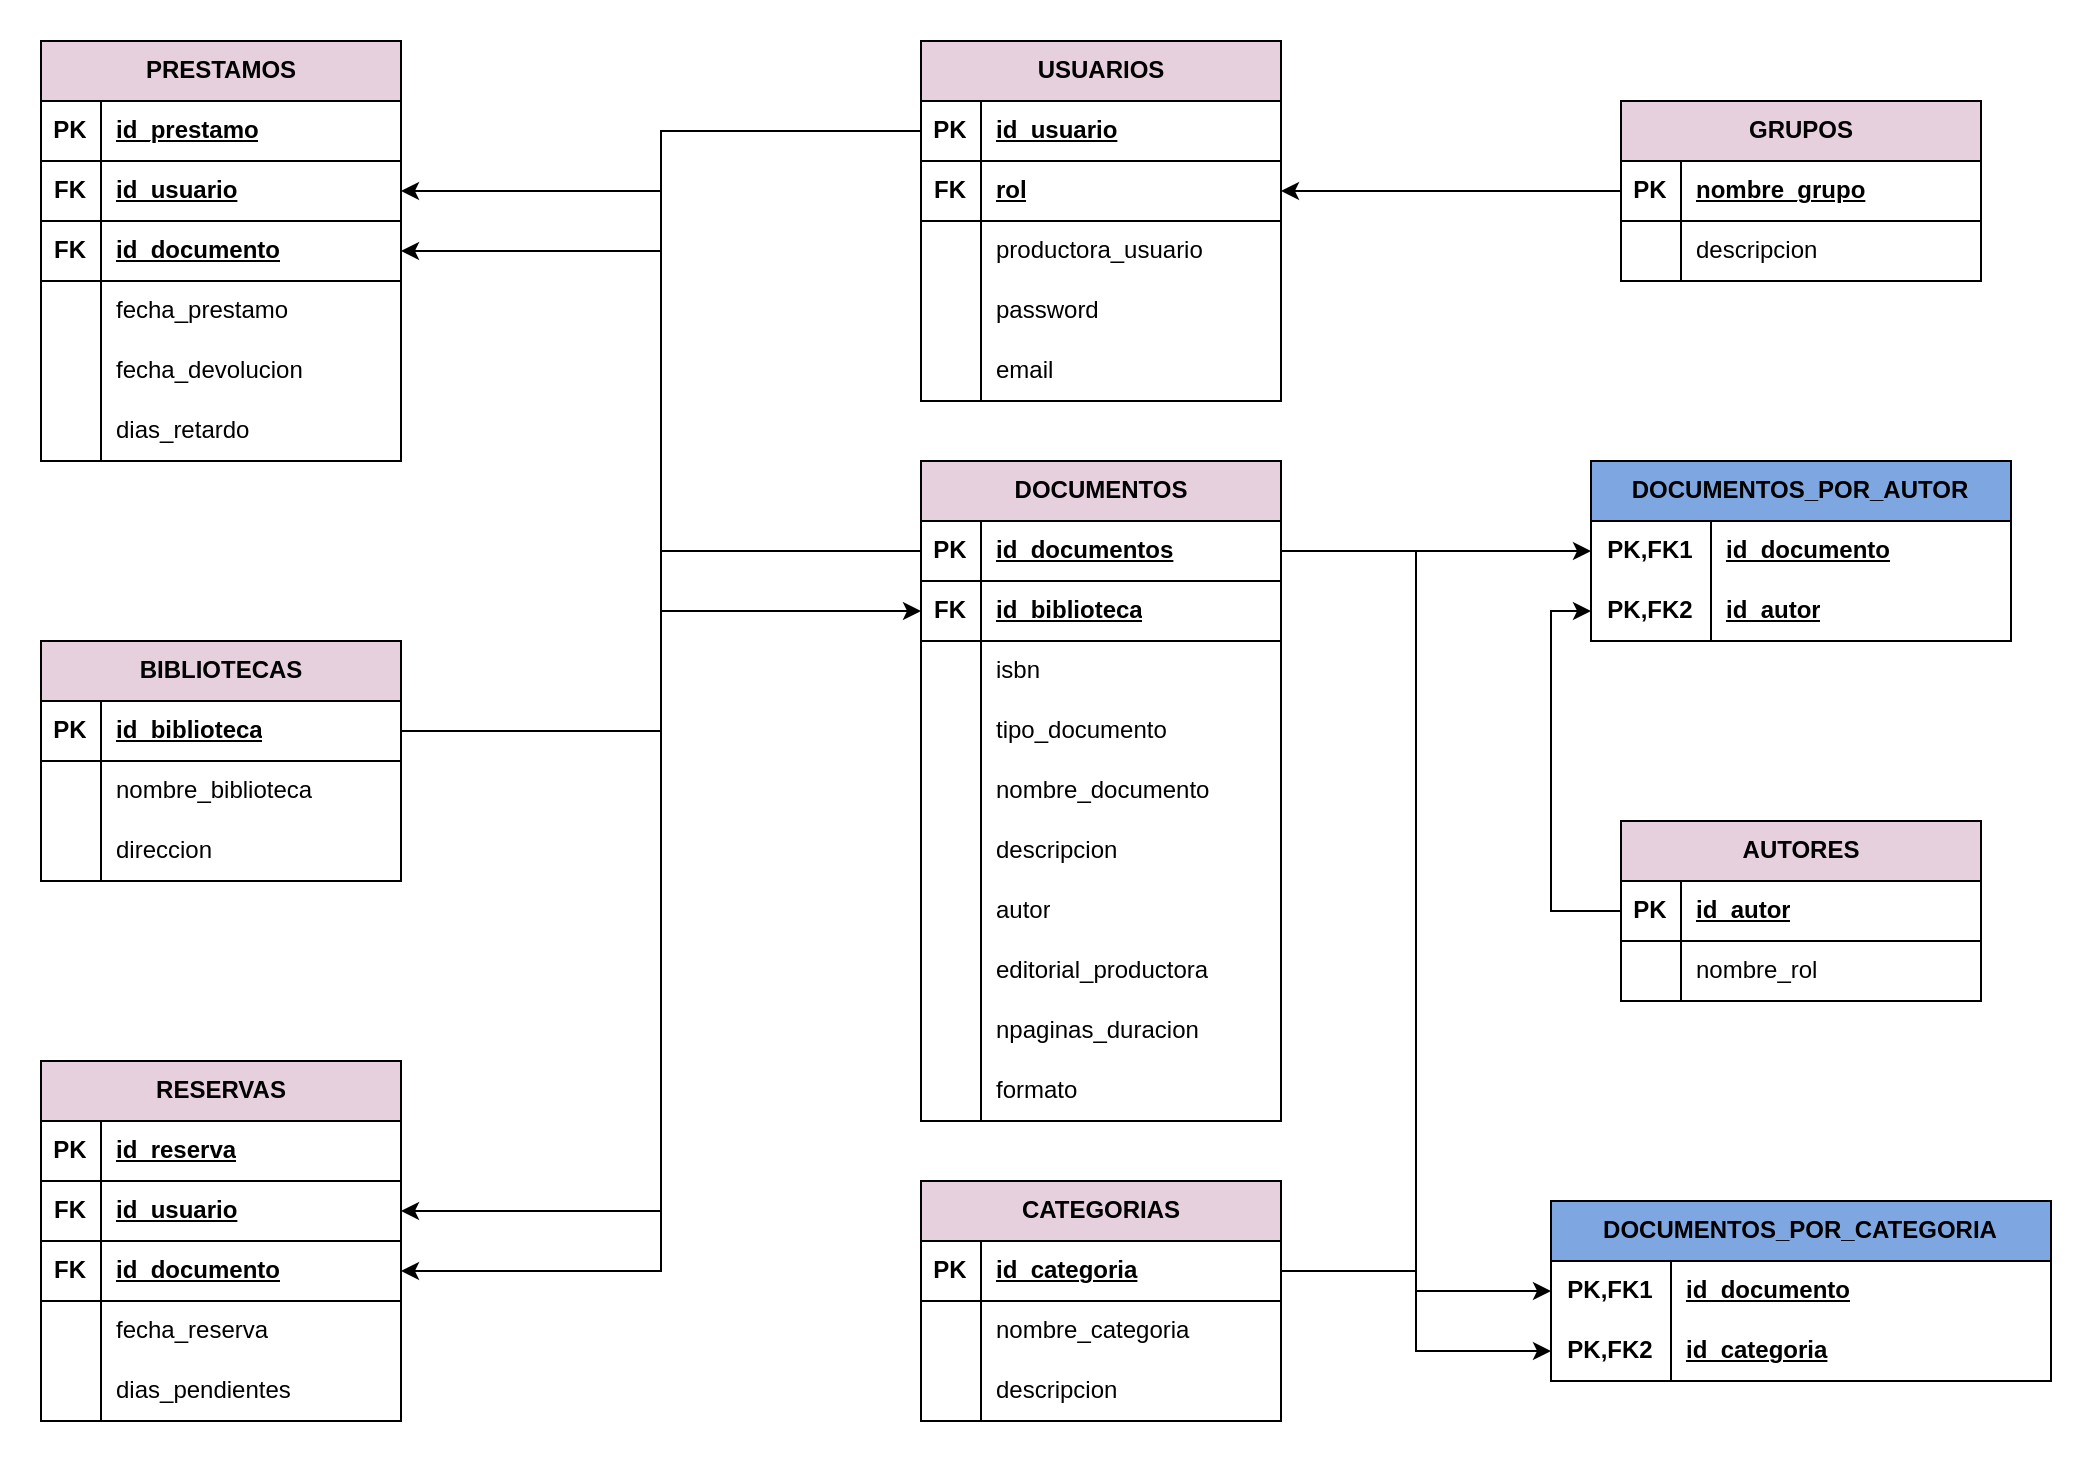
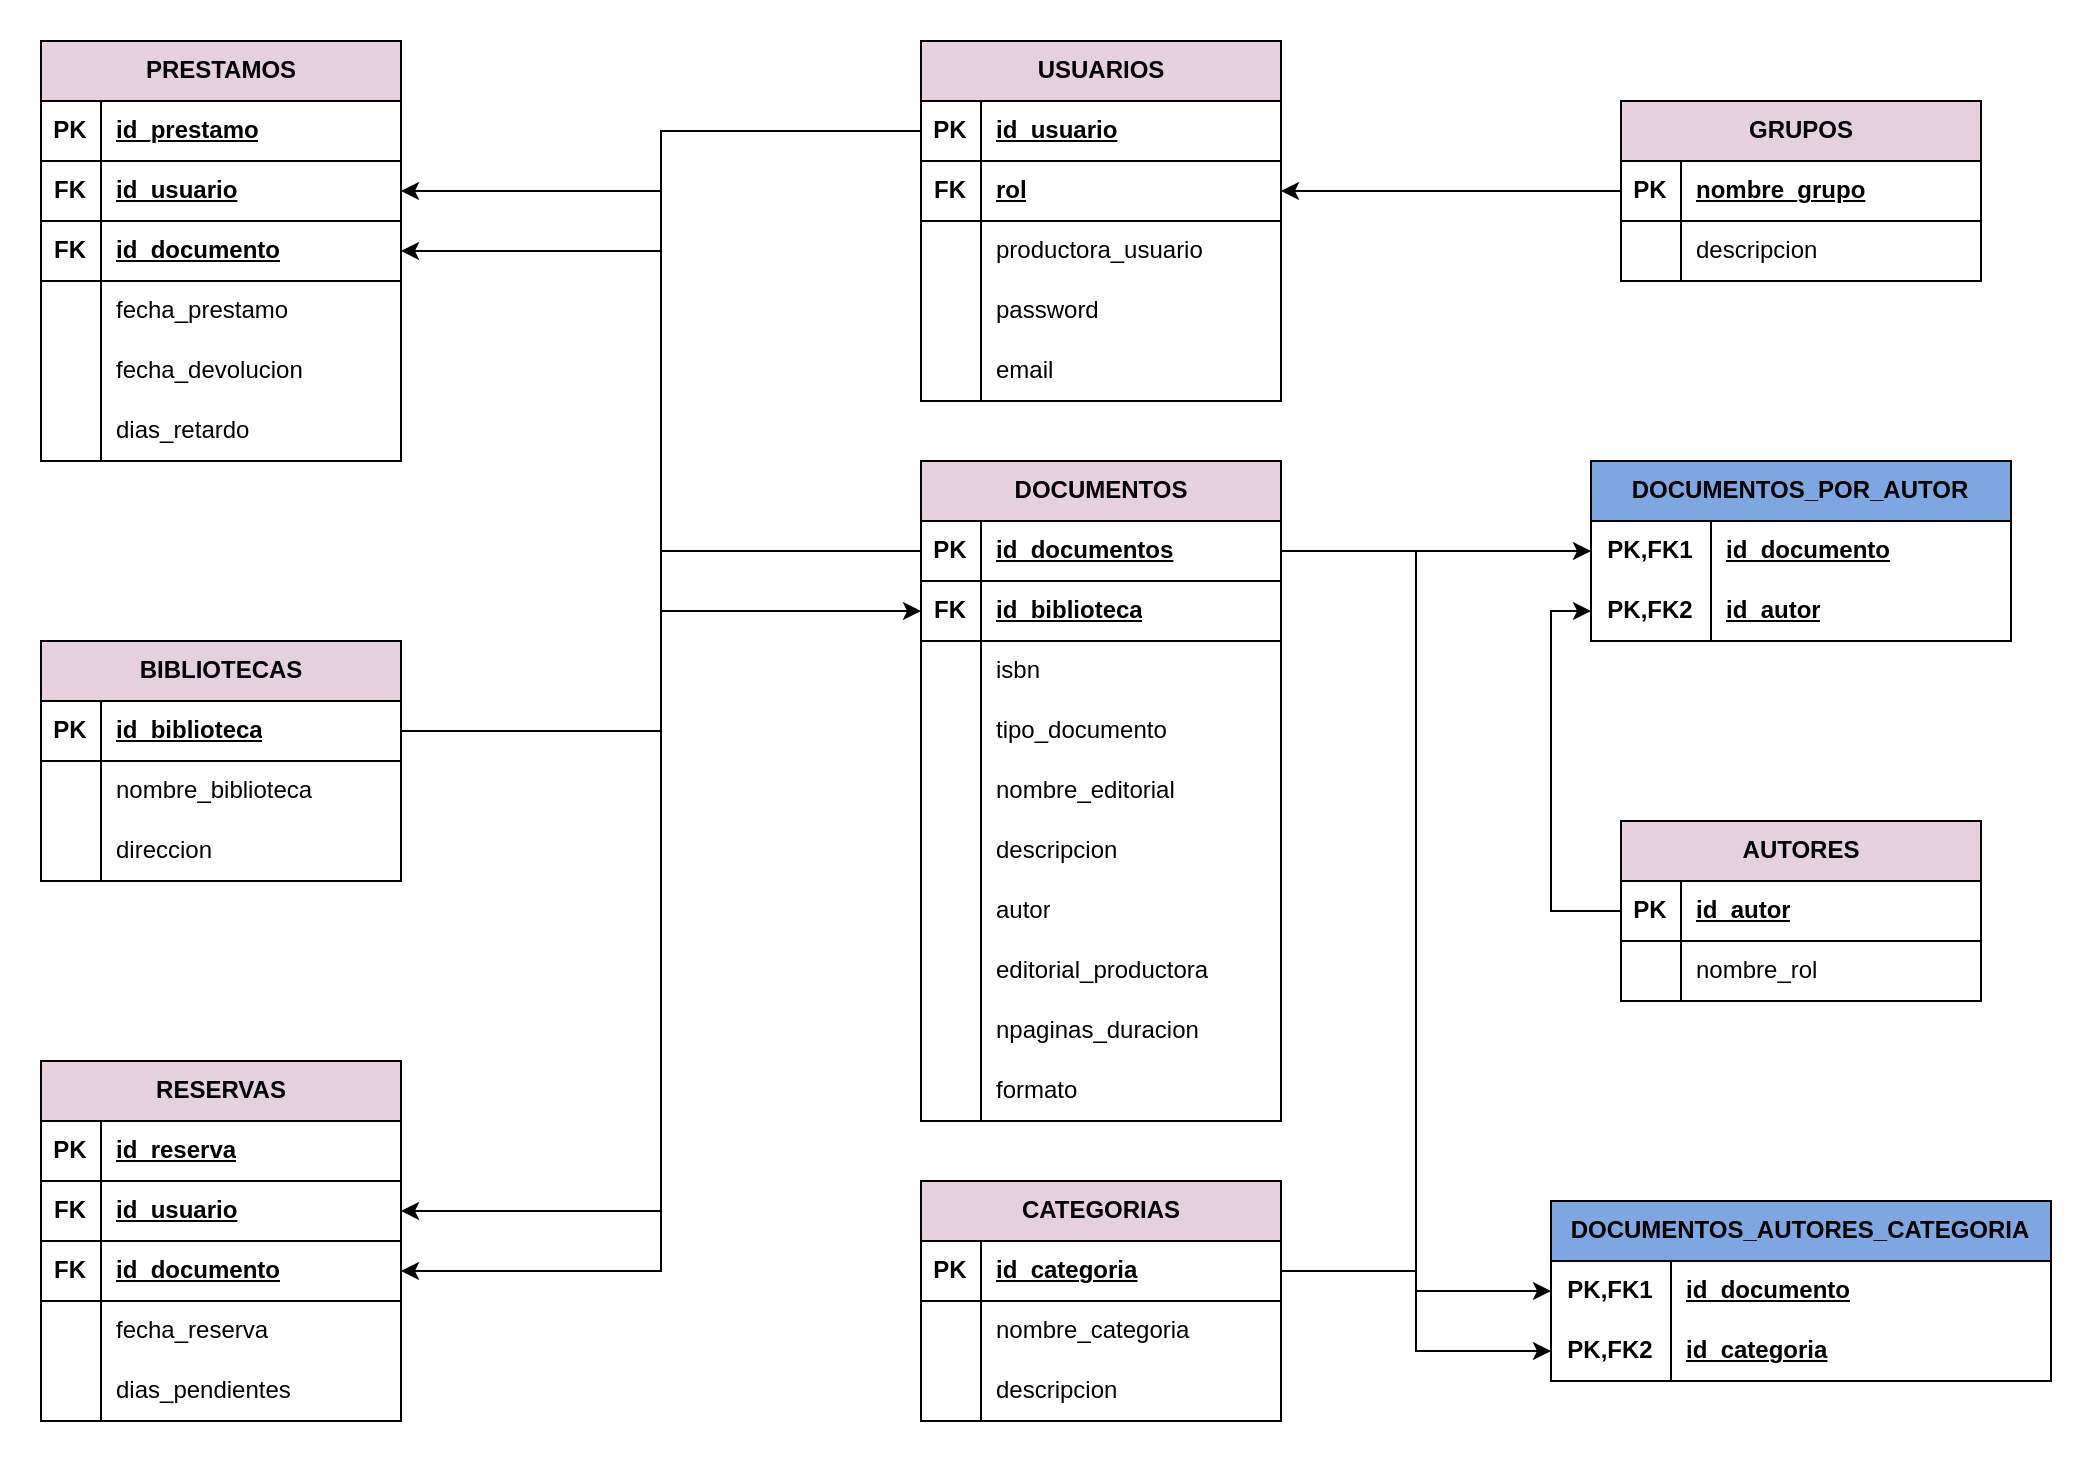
(1105, 791) -> (1095, 791)
(1801, 1231) -> (1801, 1231)
